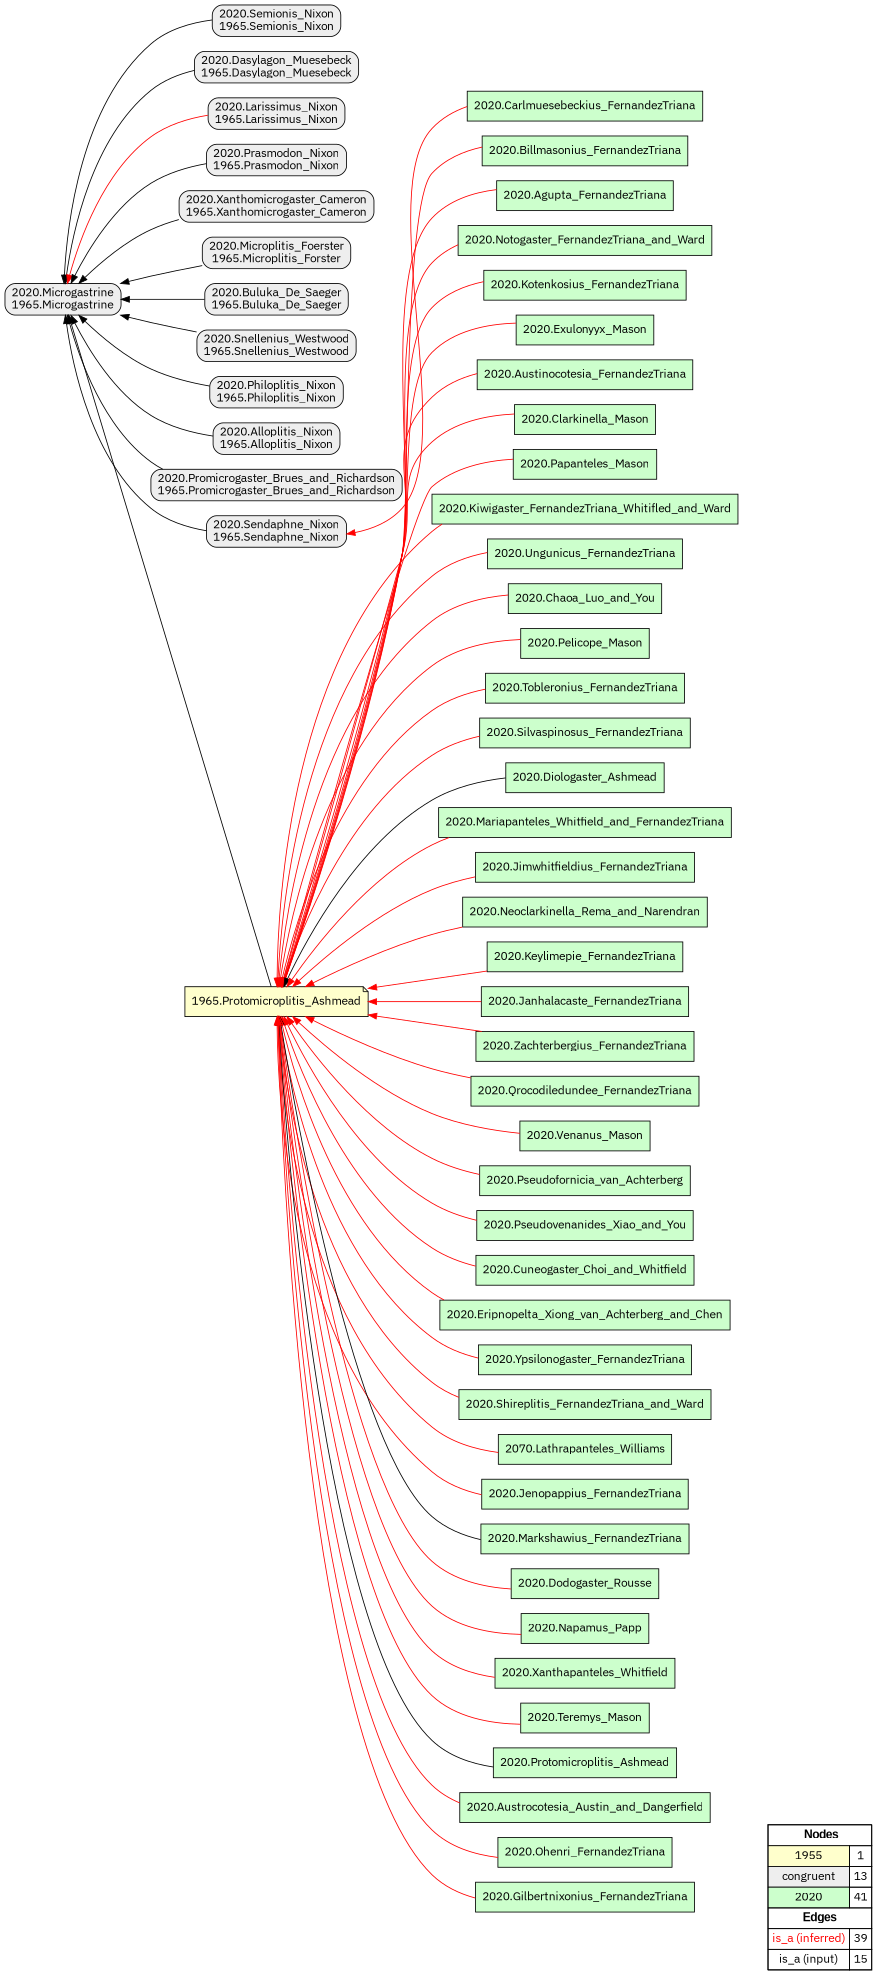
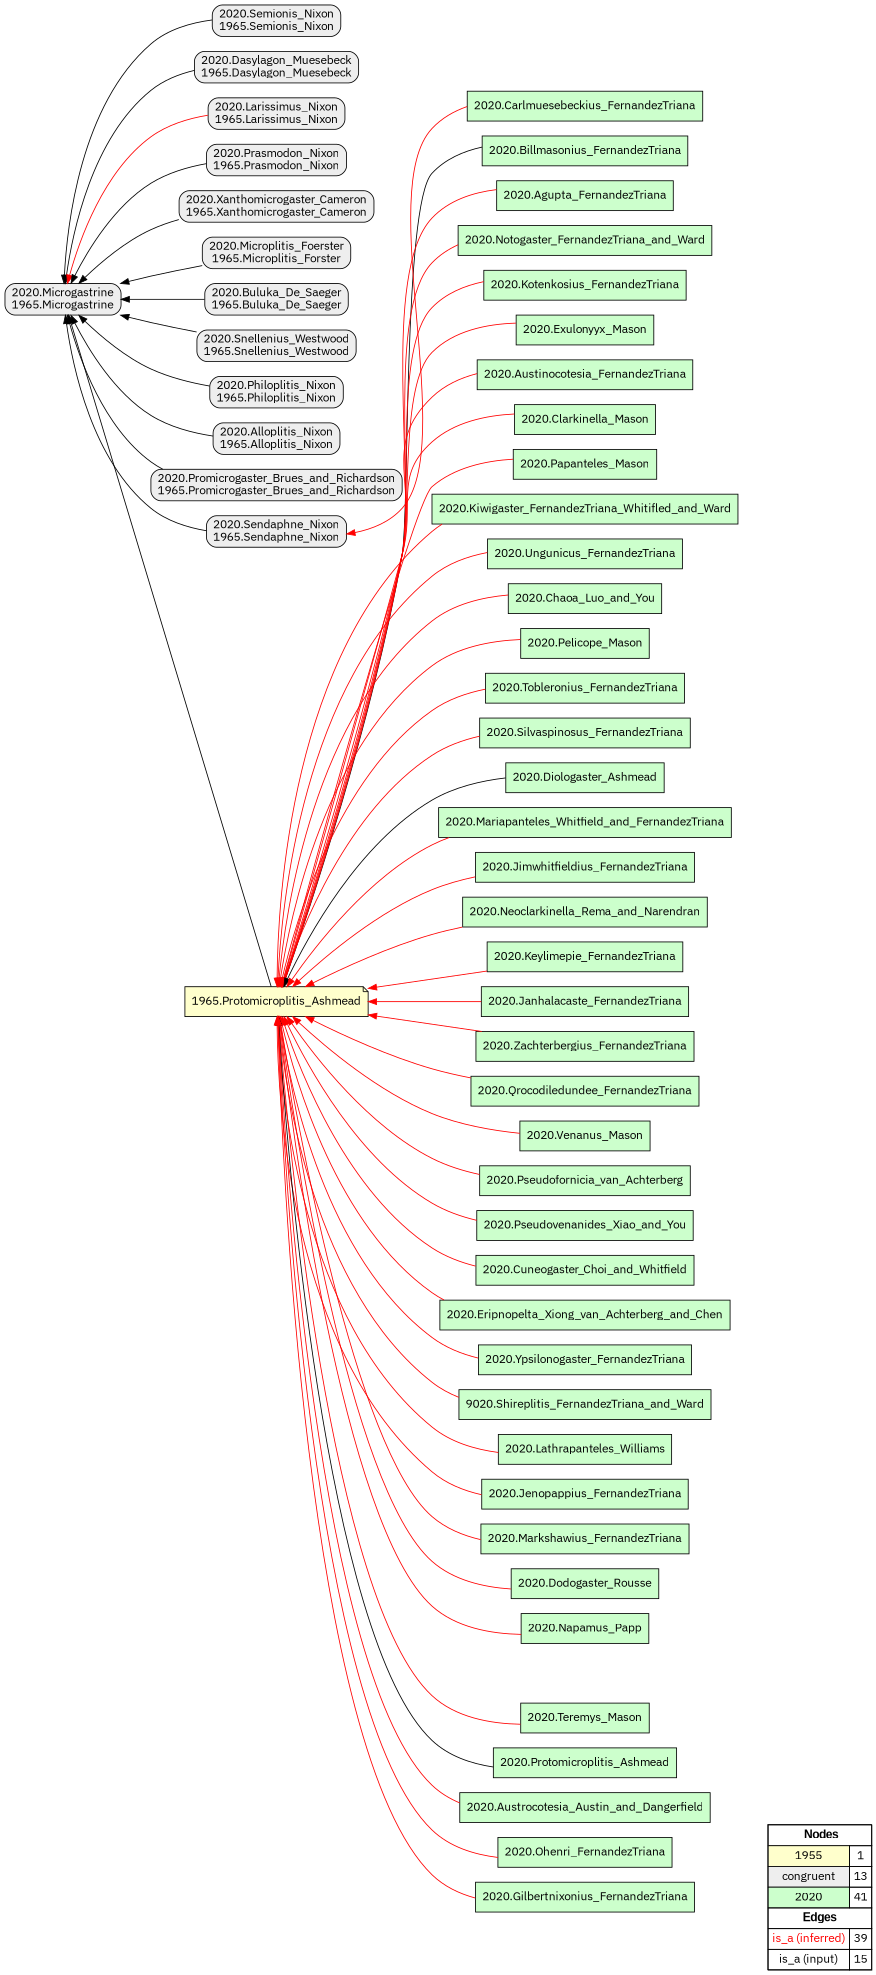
(402, 554) -> (402, 554)
(348, 1333) -> (348, 1333)
(585, 1405) -> (585, 1405)
(585, 1449) -> (585, 1449)
(585, 1673) -> none
